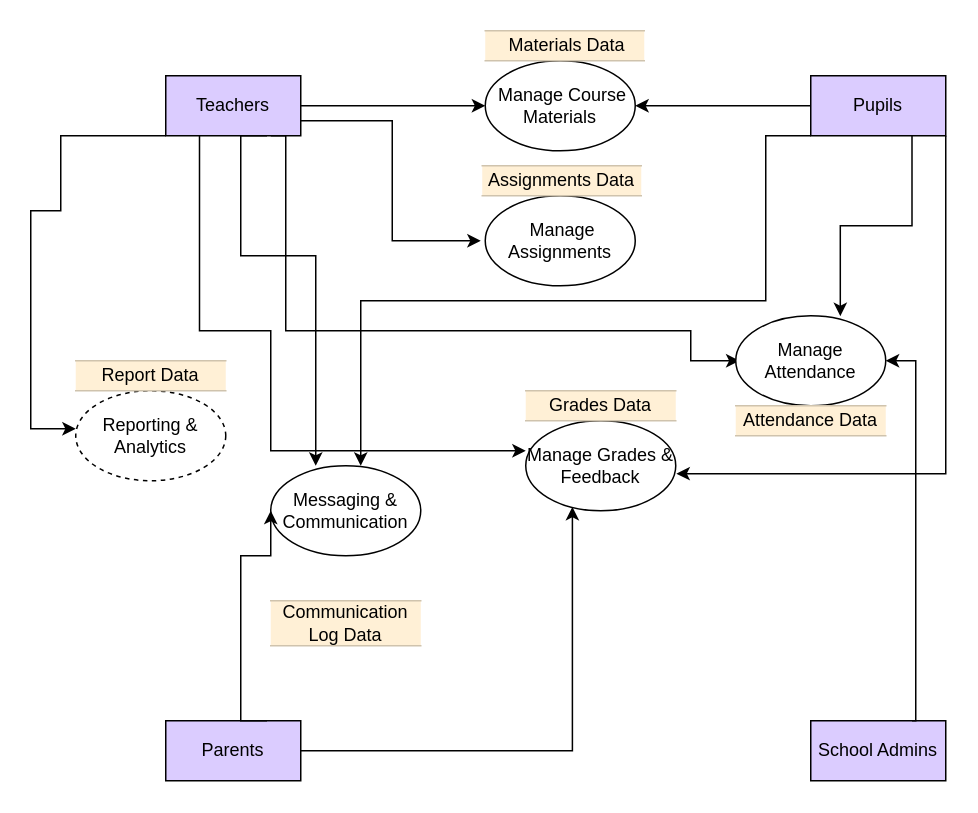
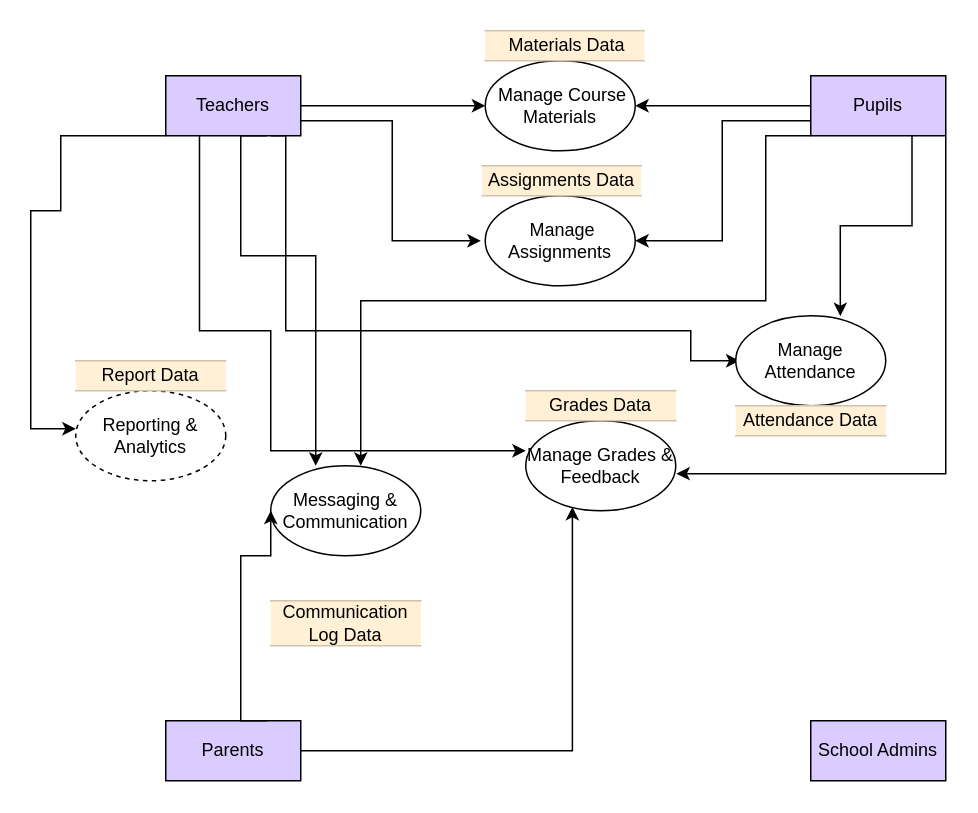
none -> (722, 175)
(916, 532) -> none
